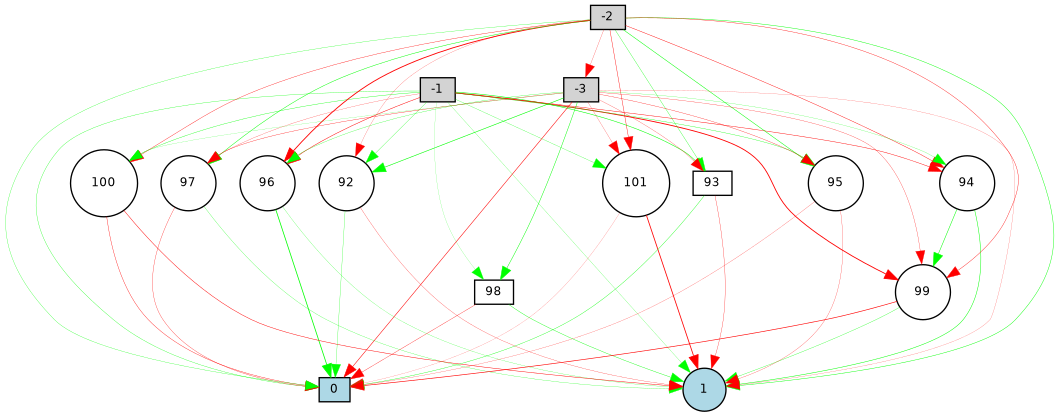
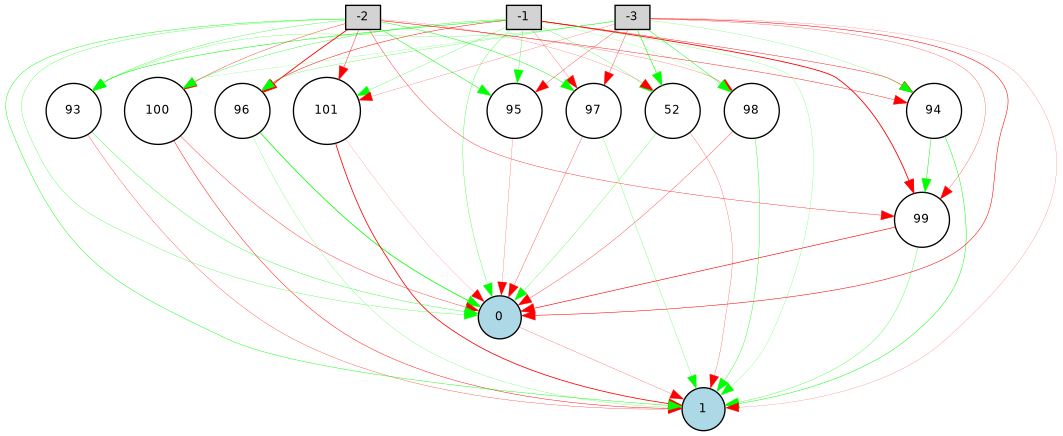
(597, 47) -> (554, 42)
(649, 127) -> (356, 35)
(347, 183) -> (673, 111)
(713, 183) -> (74, 111)
(494, 292) -> (752, 111)
(831, 308) -> (595, 360)
(335, 390) -> (500, 317)
